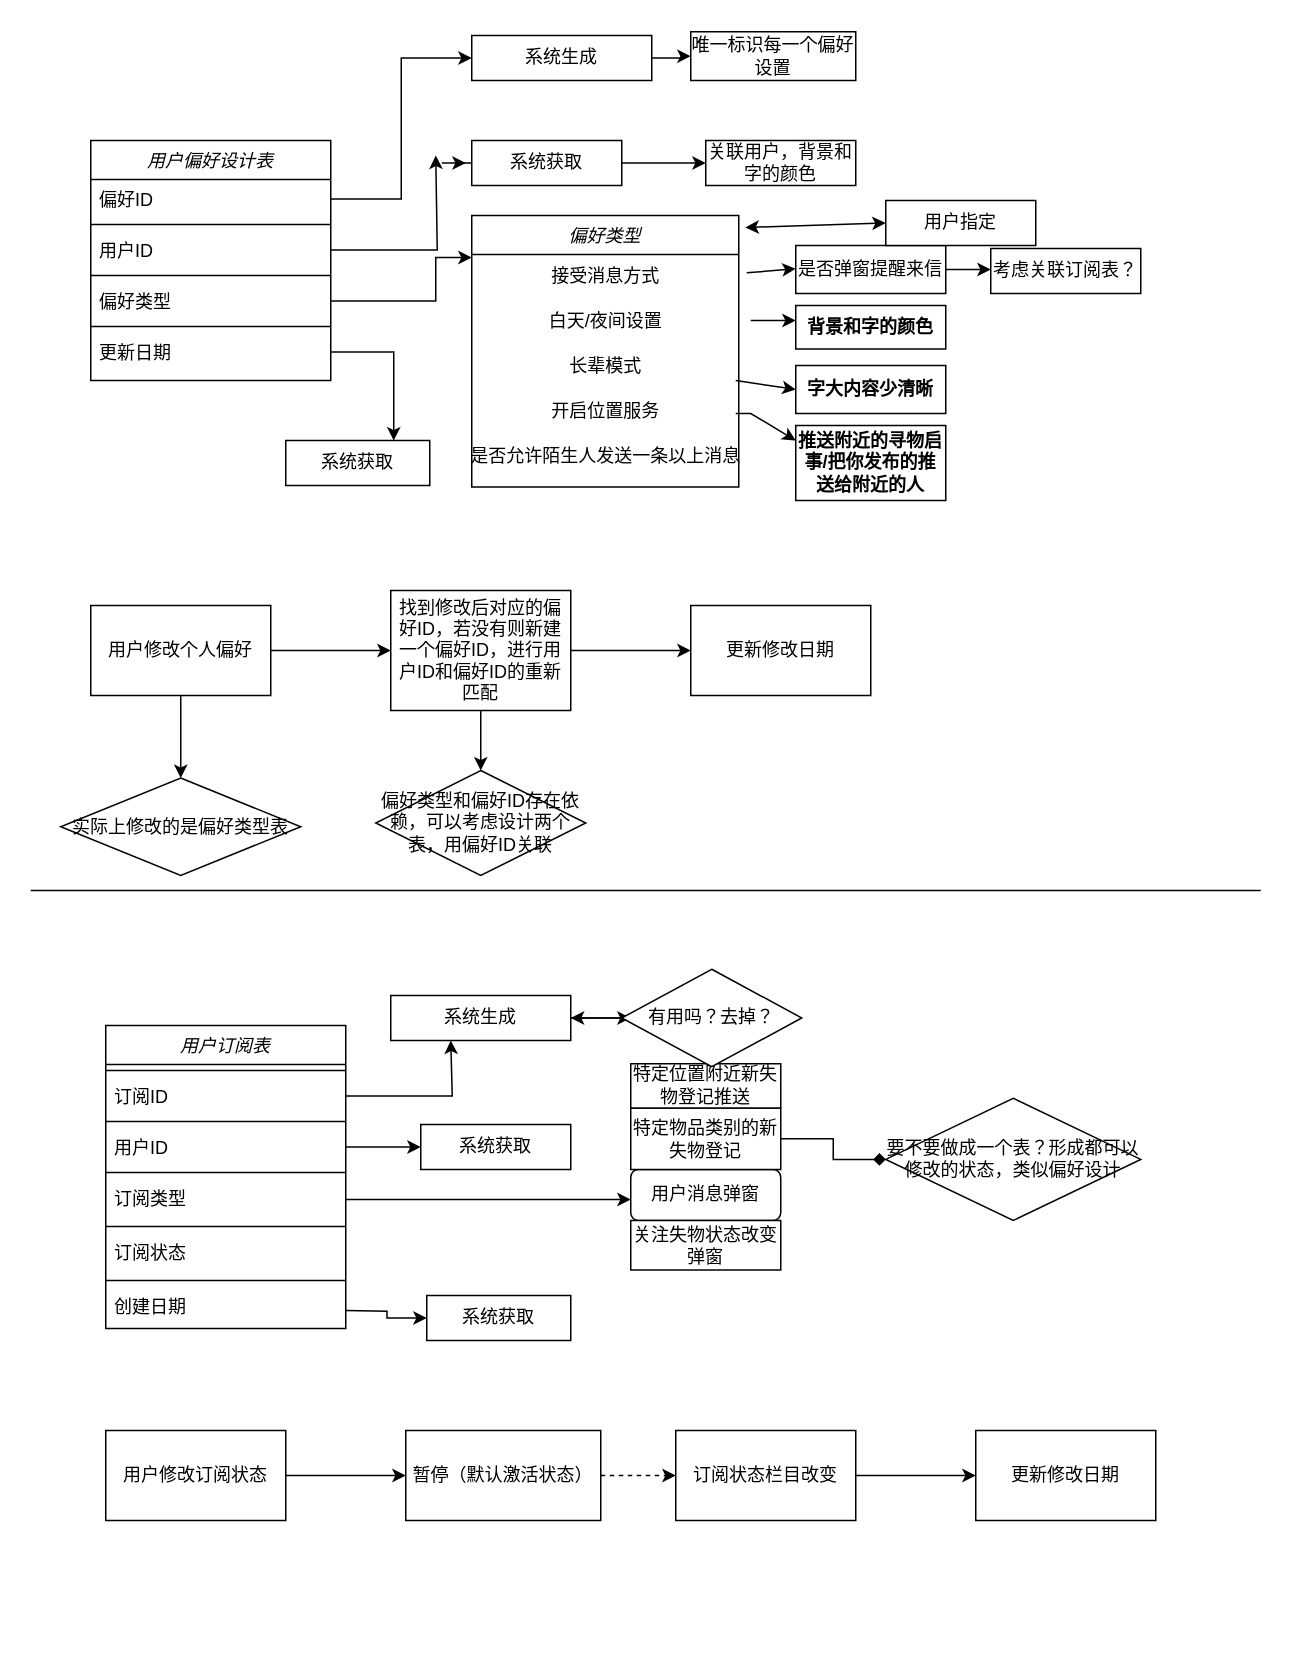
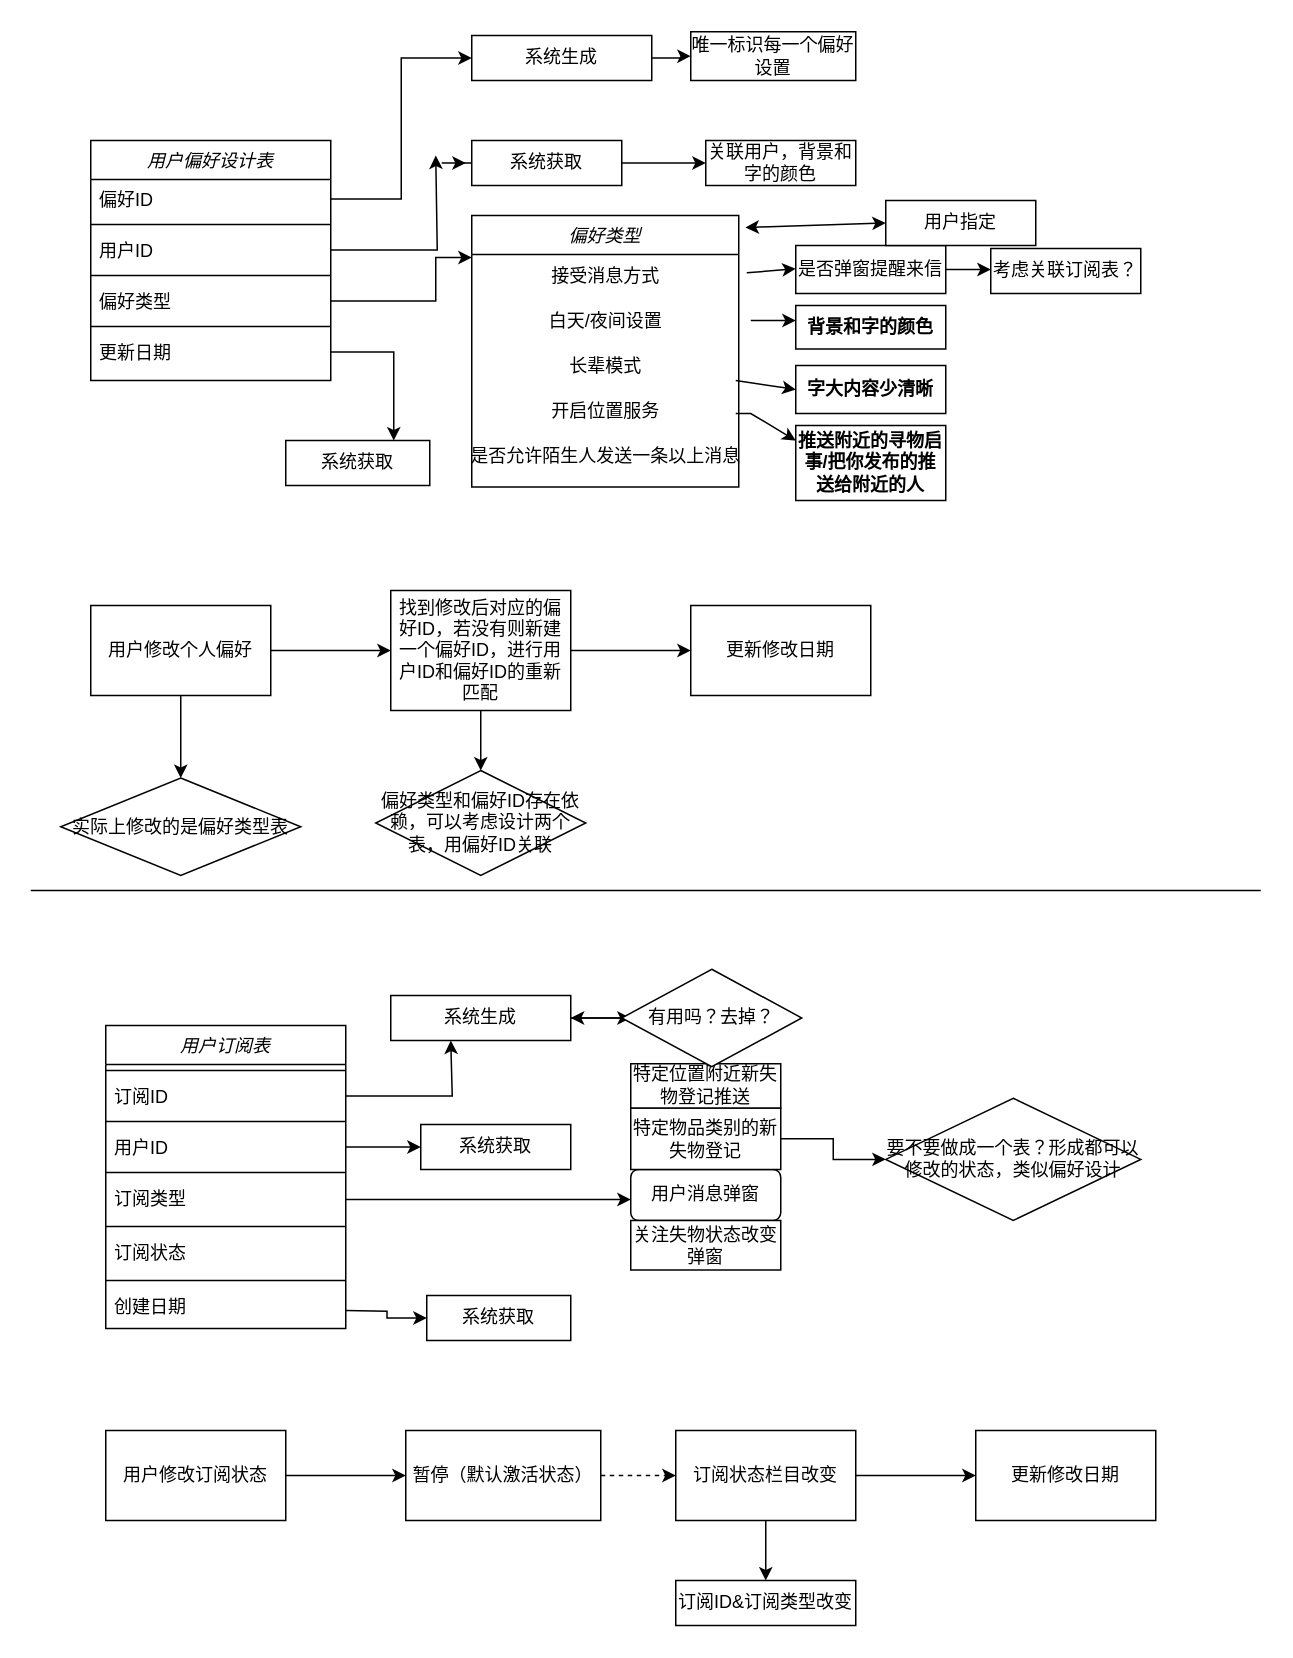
(873, 1159) -> (874, 1159)
none -> (766, 1545)
none -> (766, 1603)
